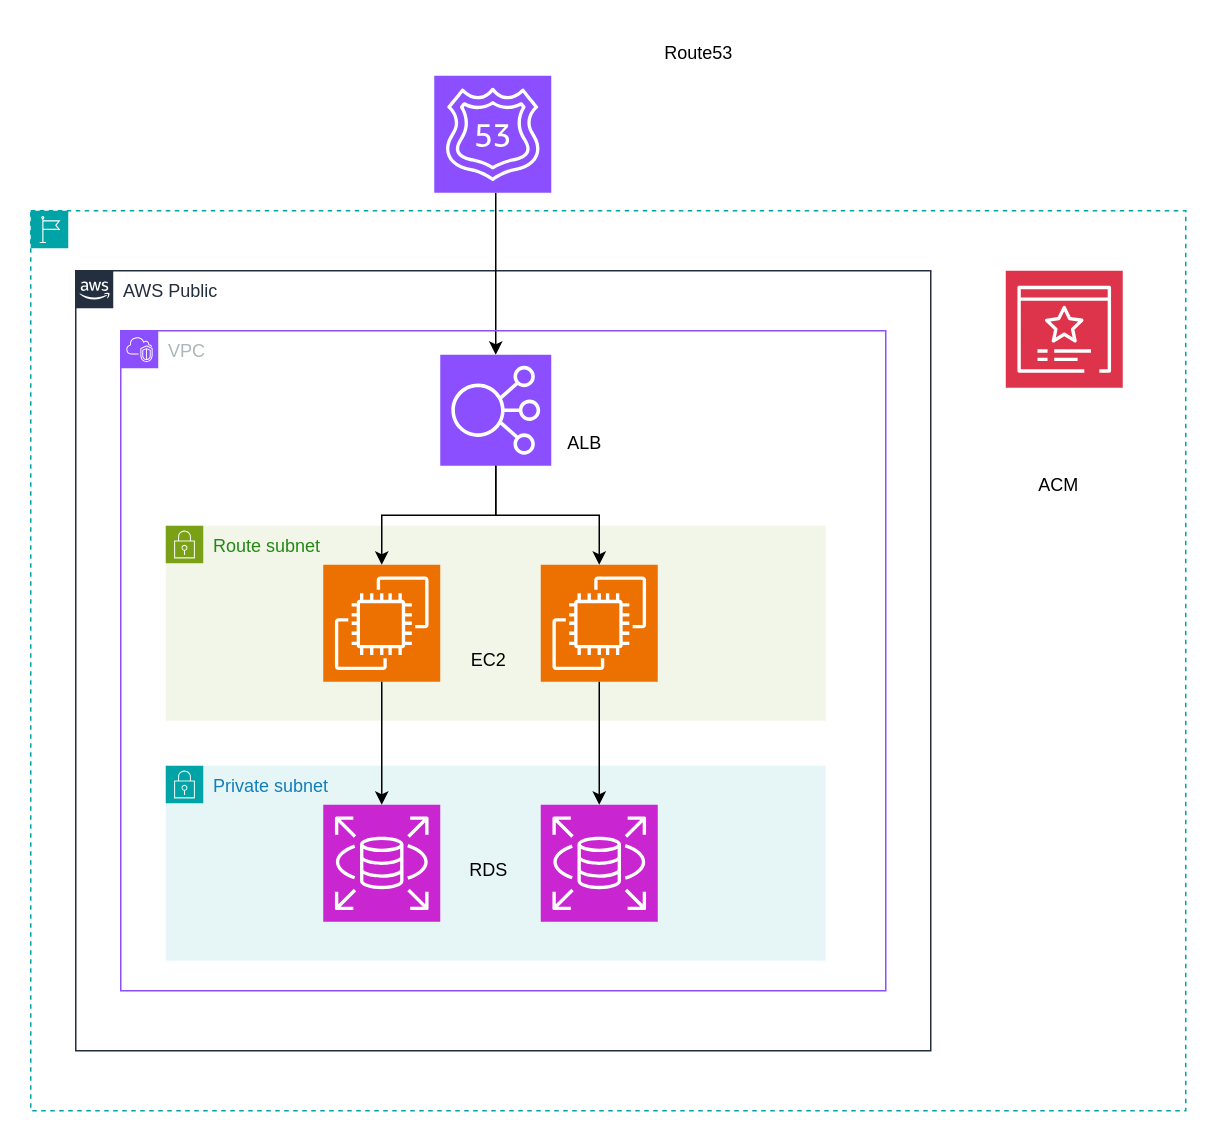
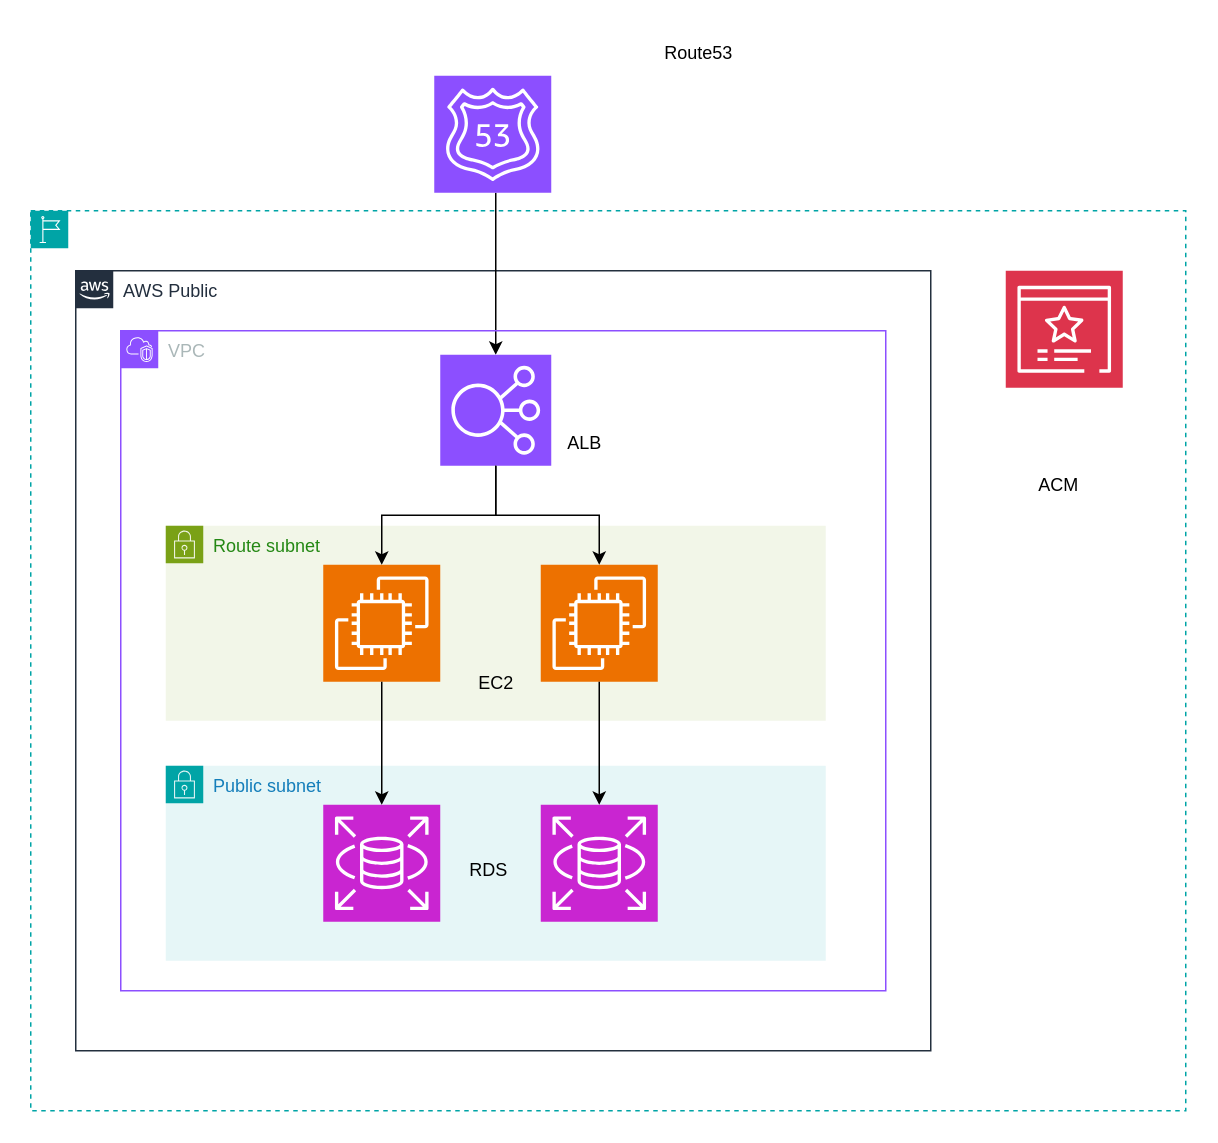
(488, 661) -> (496, 683)
(280, 787) -> (272, 787)
